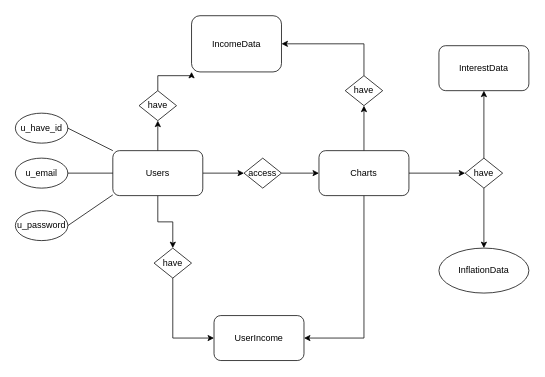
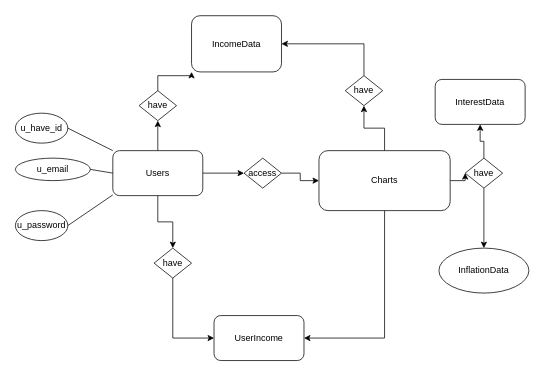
(484, 68) -> (480, 102)
(42, 173) -> (53, 169)
(364, 173) -> (385, 180)
